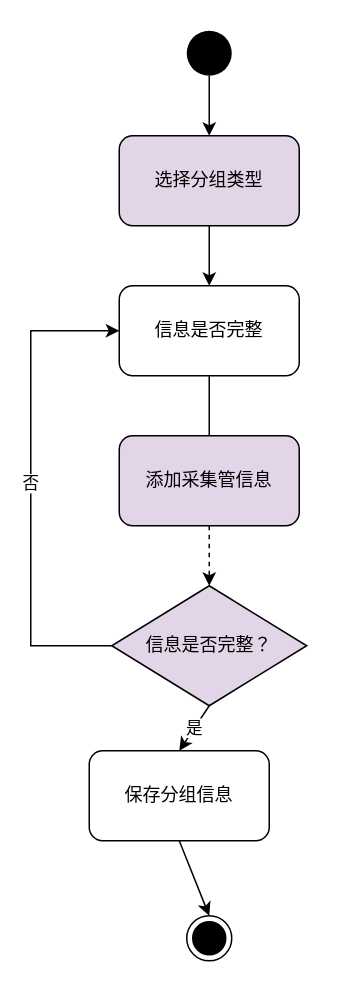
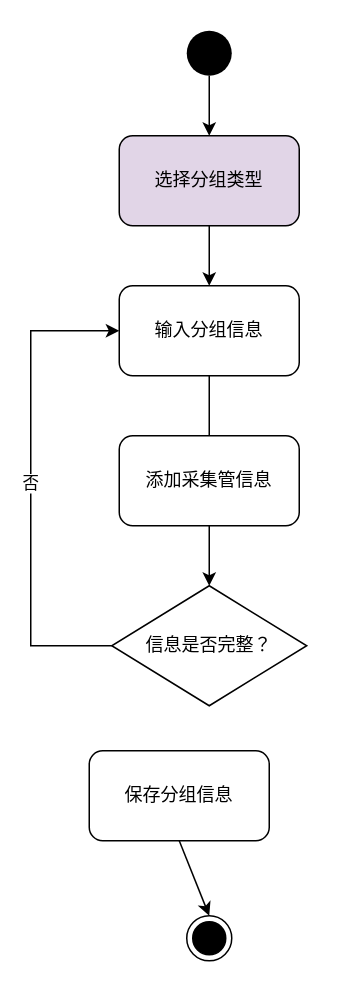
(209, 331) -> (209, 331)
(209, 481) -> (209, 481)
(209, 550) -> (209, 550)
(209, 646) -> (209, 646)
(197, 724) -> none
